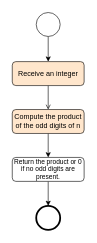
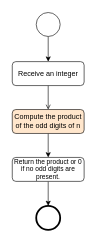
(48, 74) -> (48, 74)
